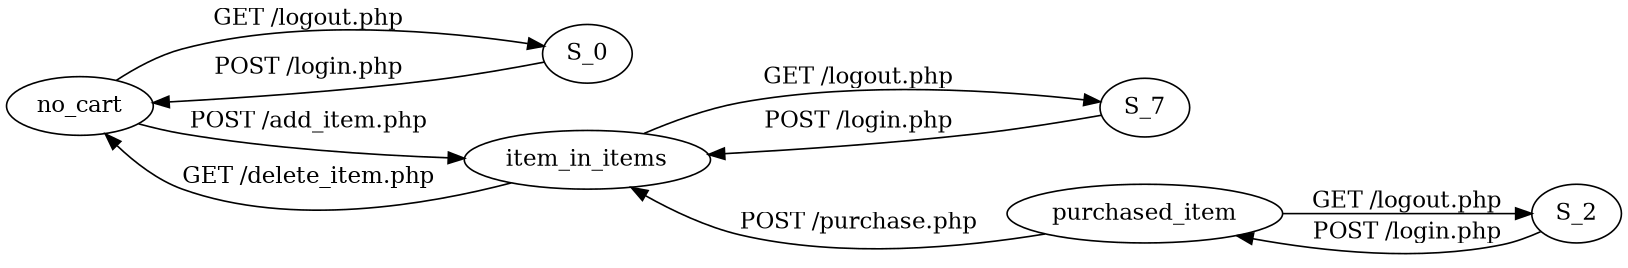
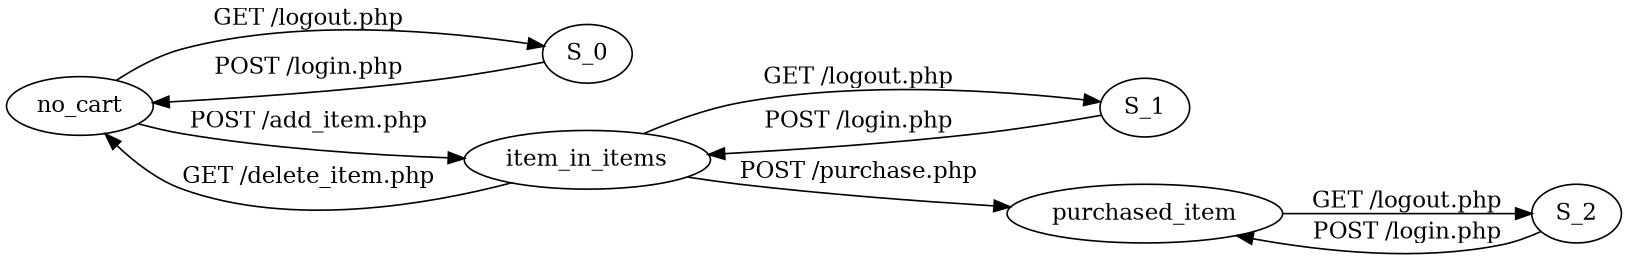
(1145, 108) -> (1145, 108)
(841, 248) -> (840, 194)
